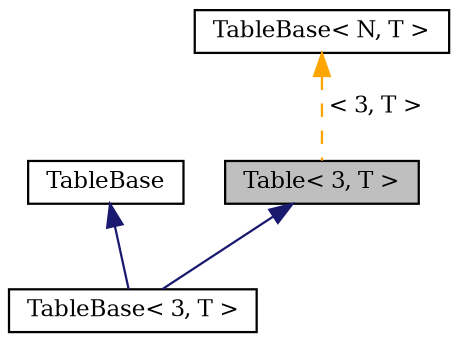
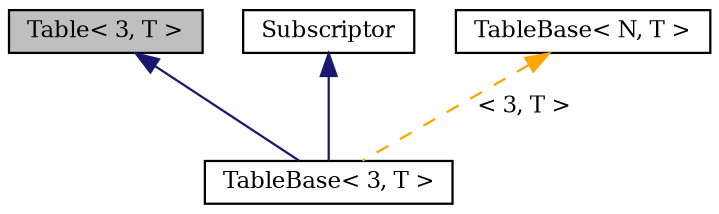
(322, 119) -> (446, 113)
(106, 182) -> (329, 32)
